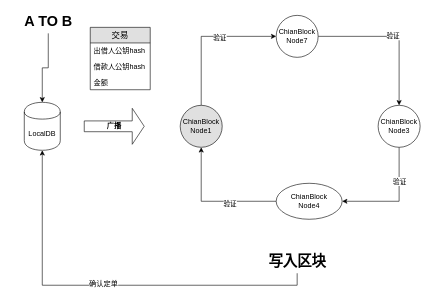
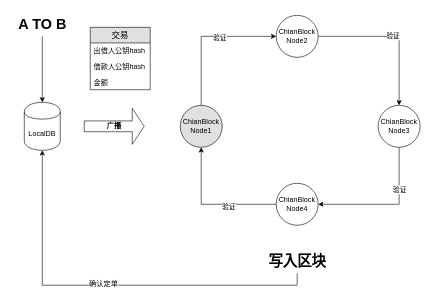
(48, 21) -> (42, 24)
(297, 36) -> (297, 36)
(309, 201) -> (297, 204)
